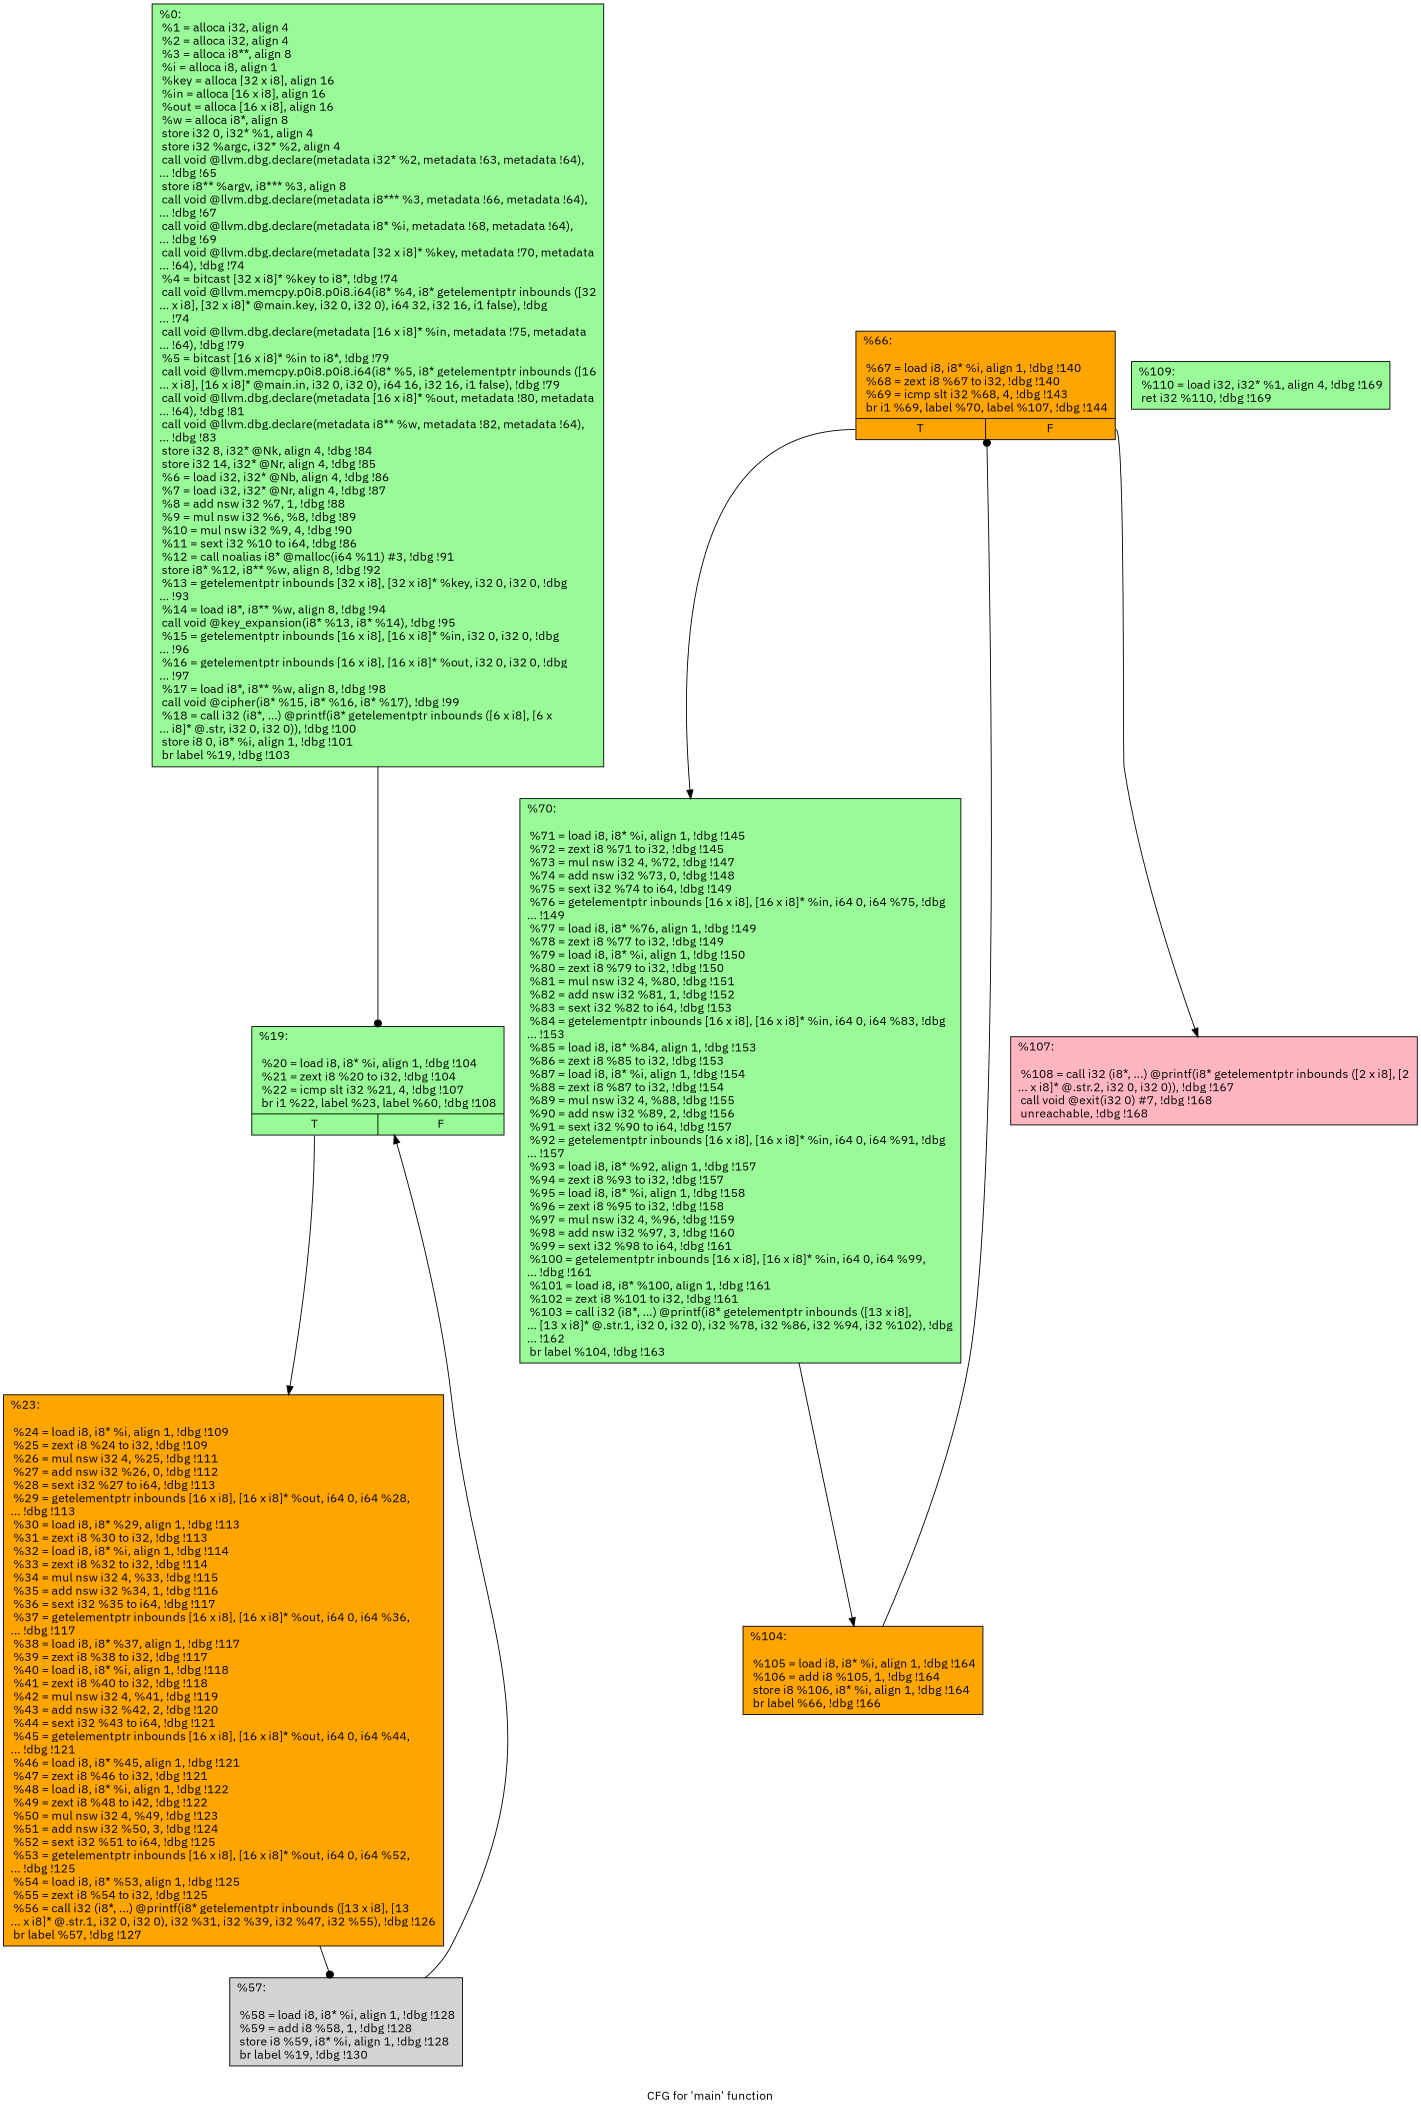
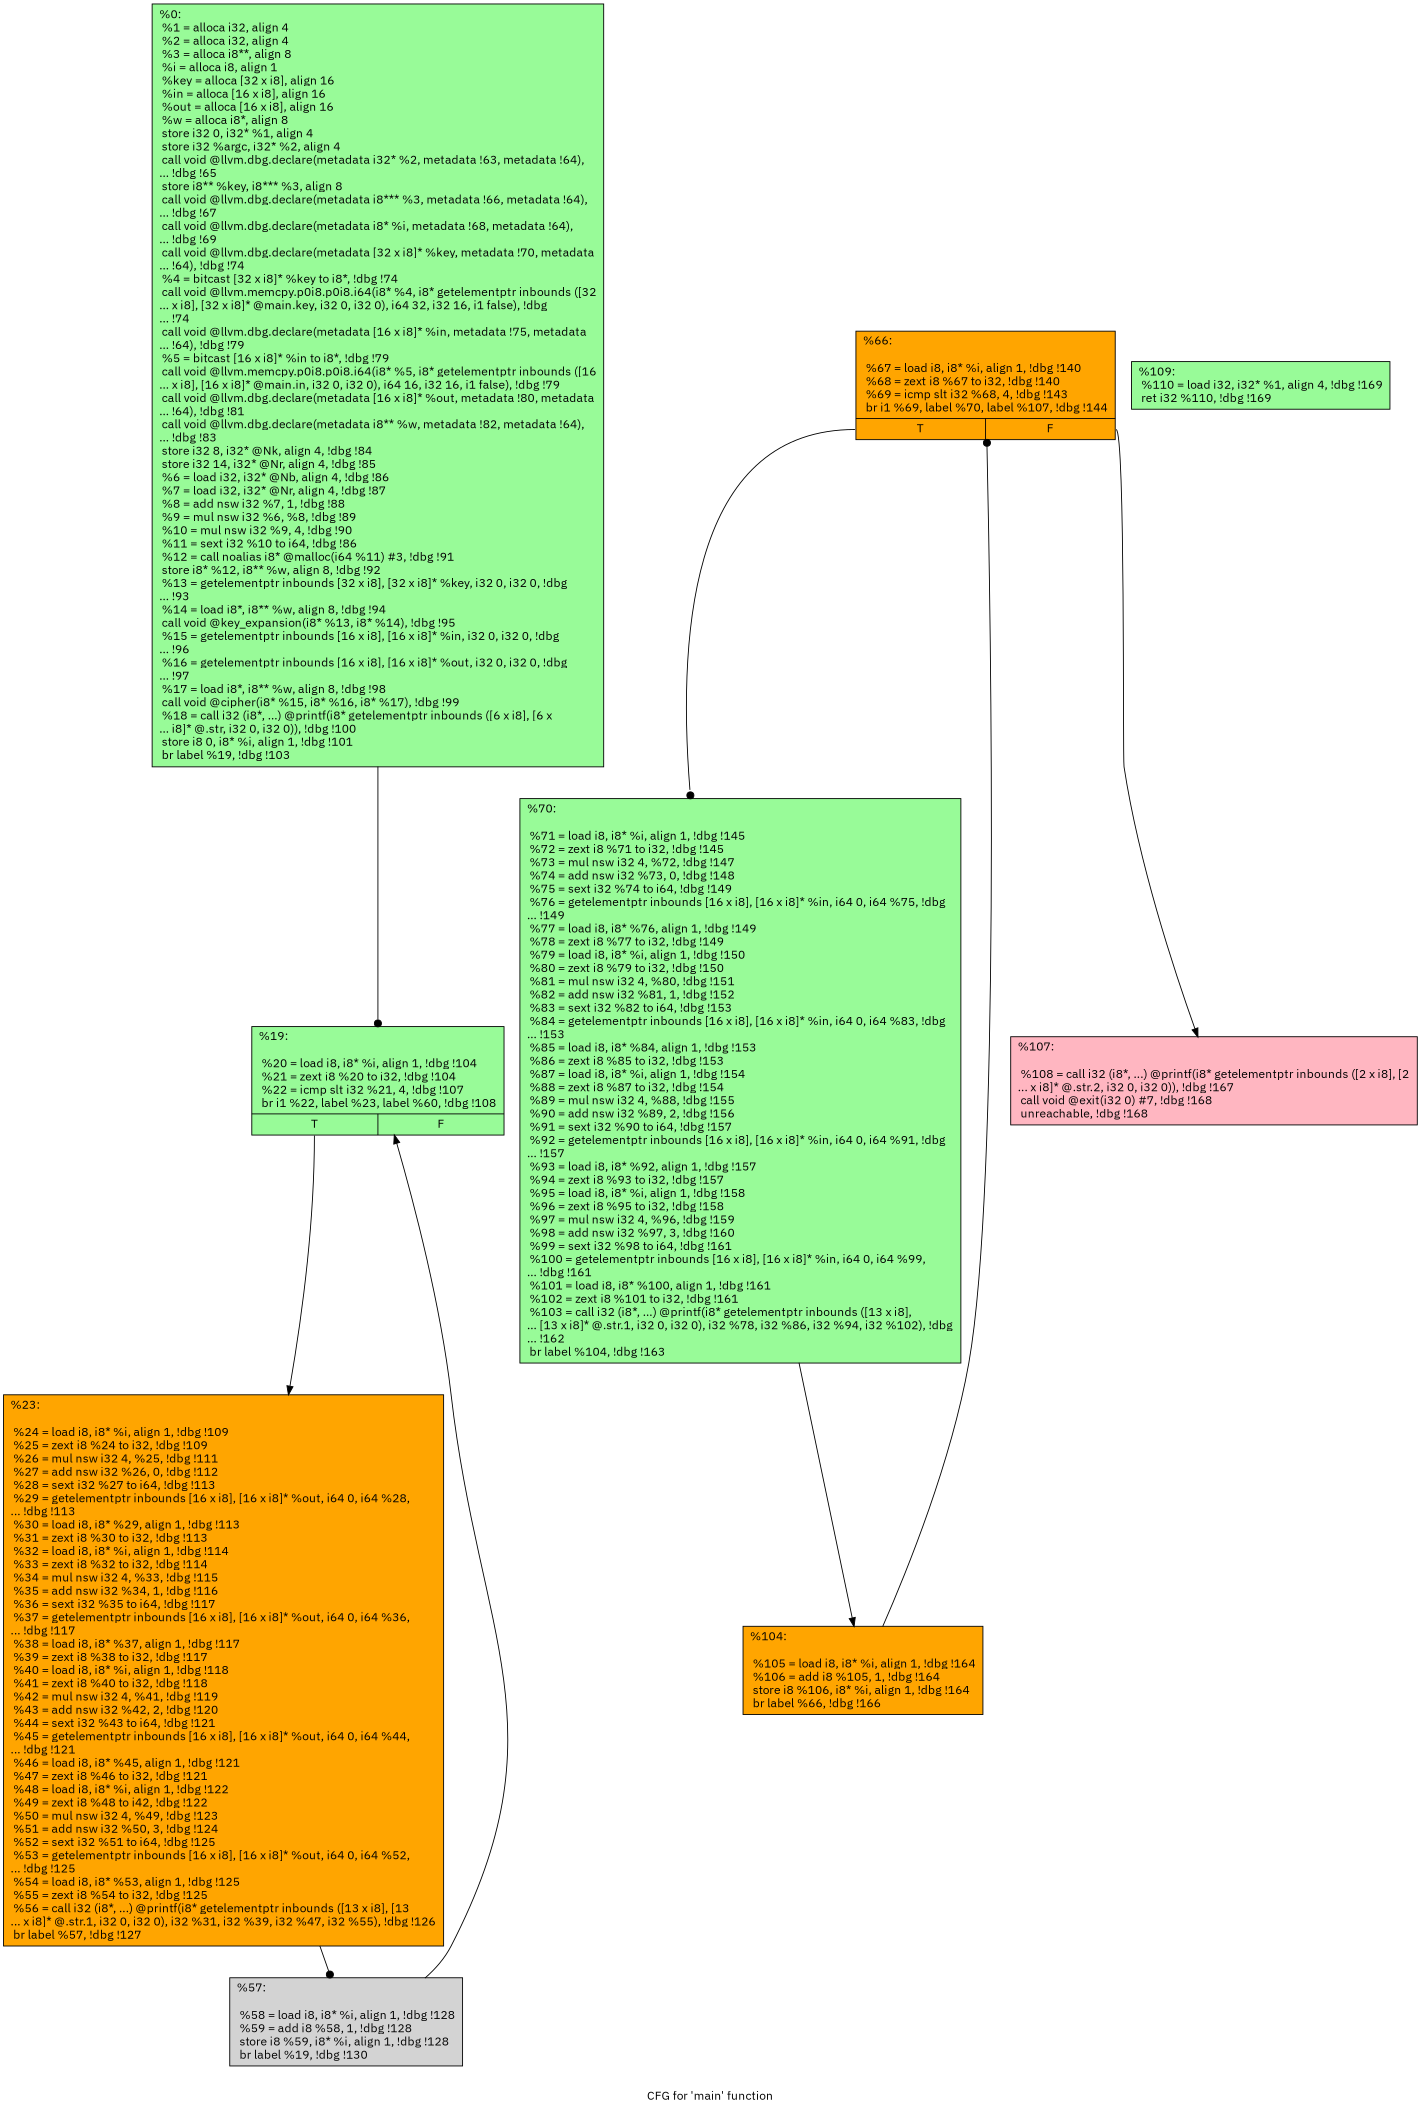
(253, 187) -> (251, 187)
(703, 567) -> (703, 567)
